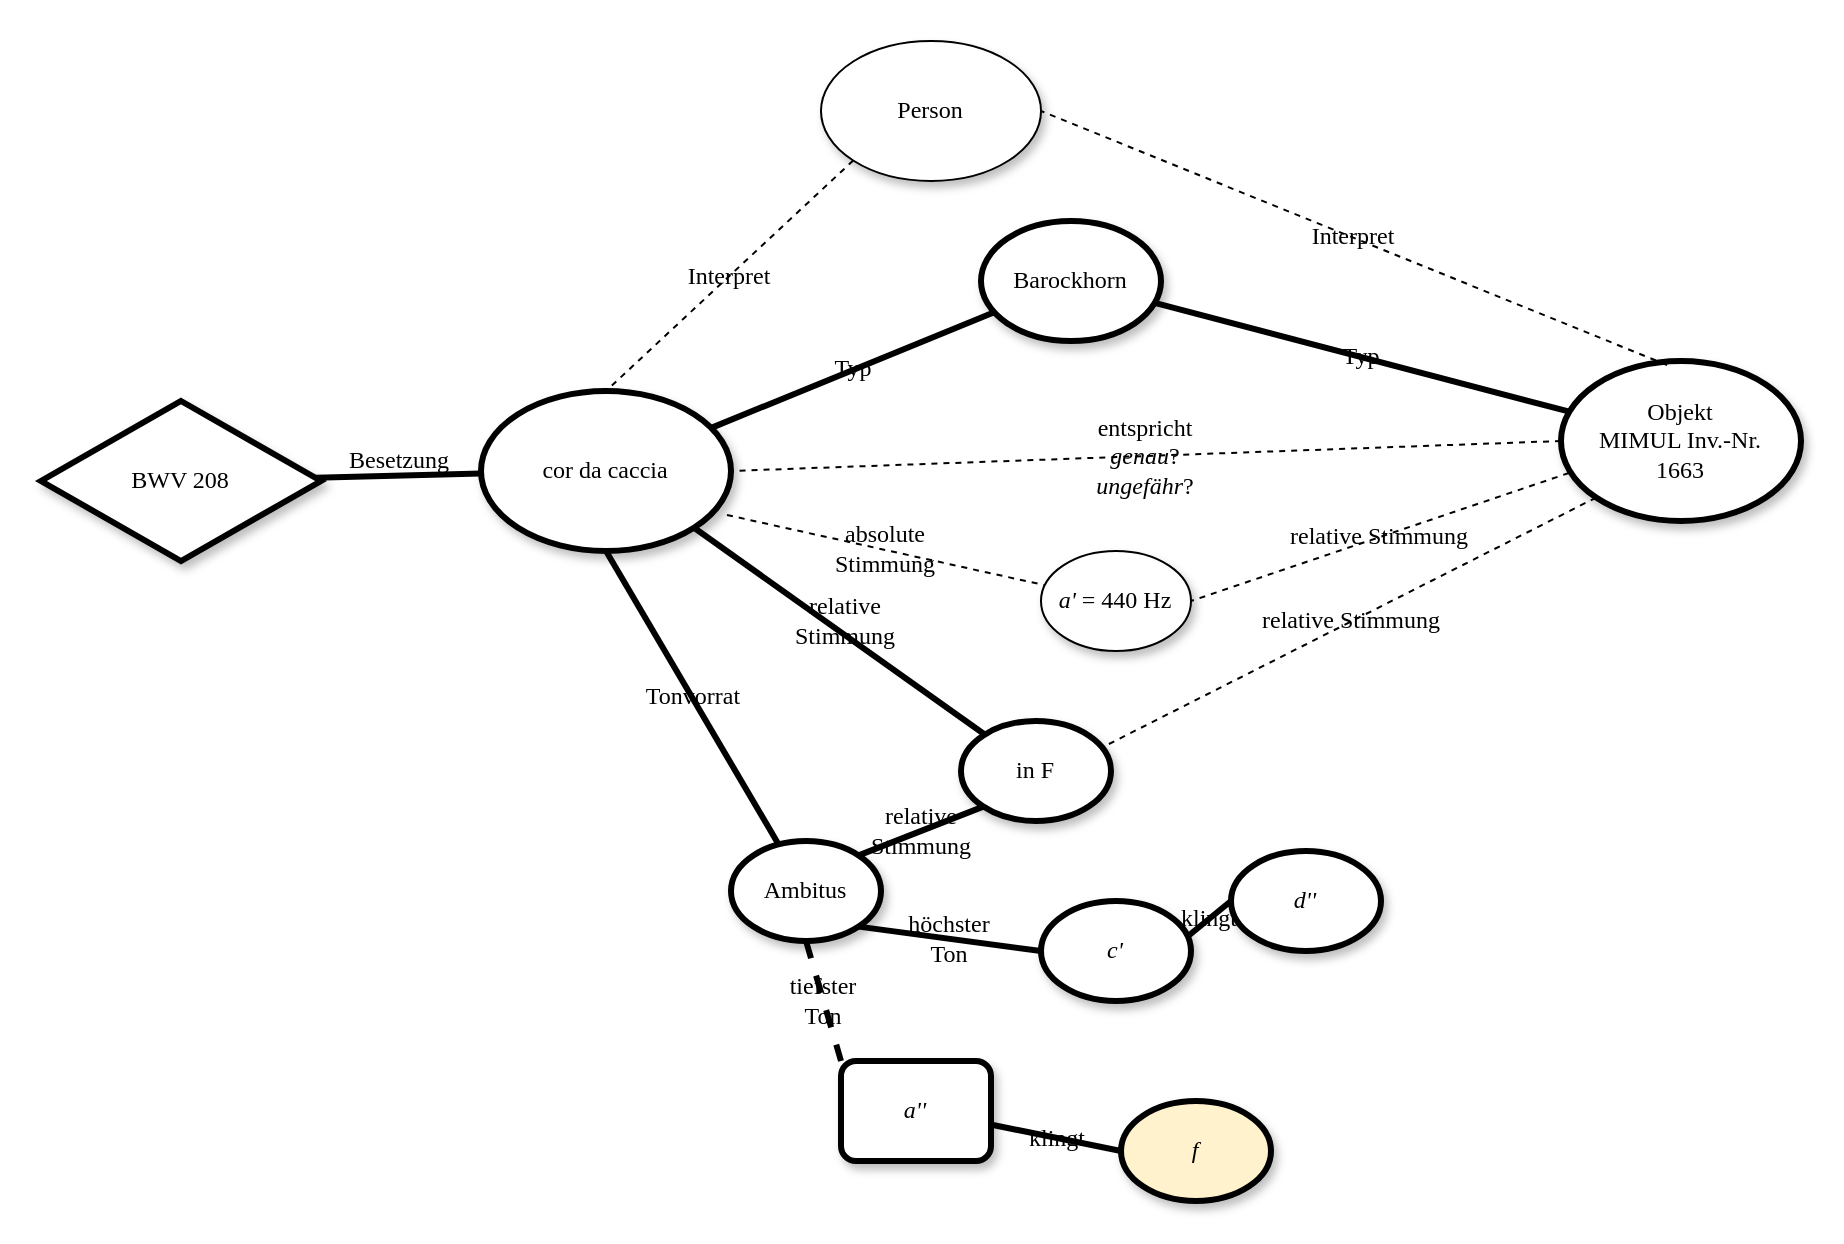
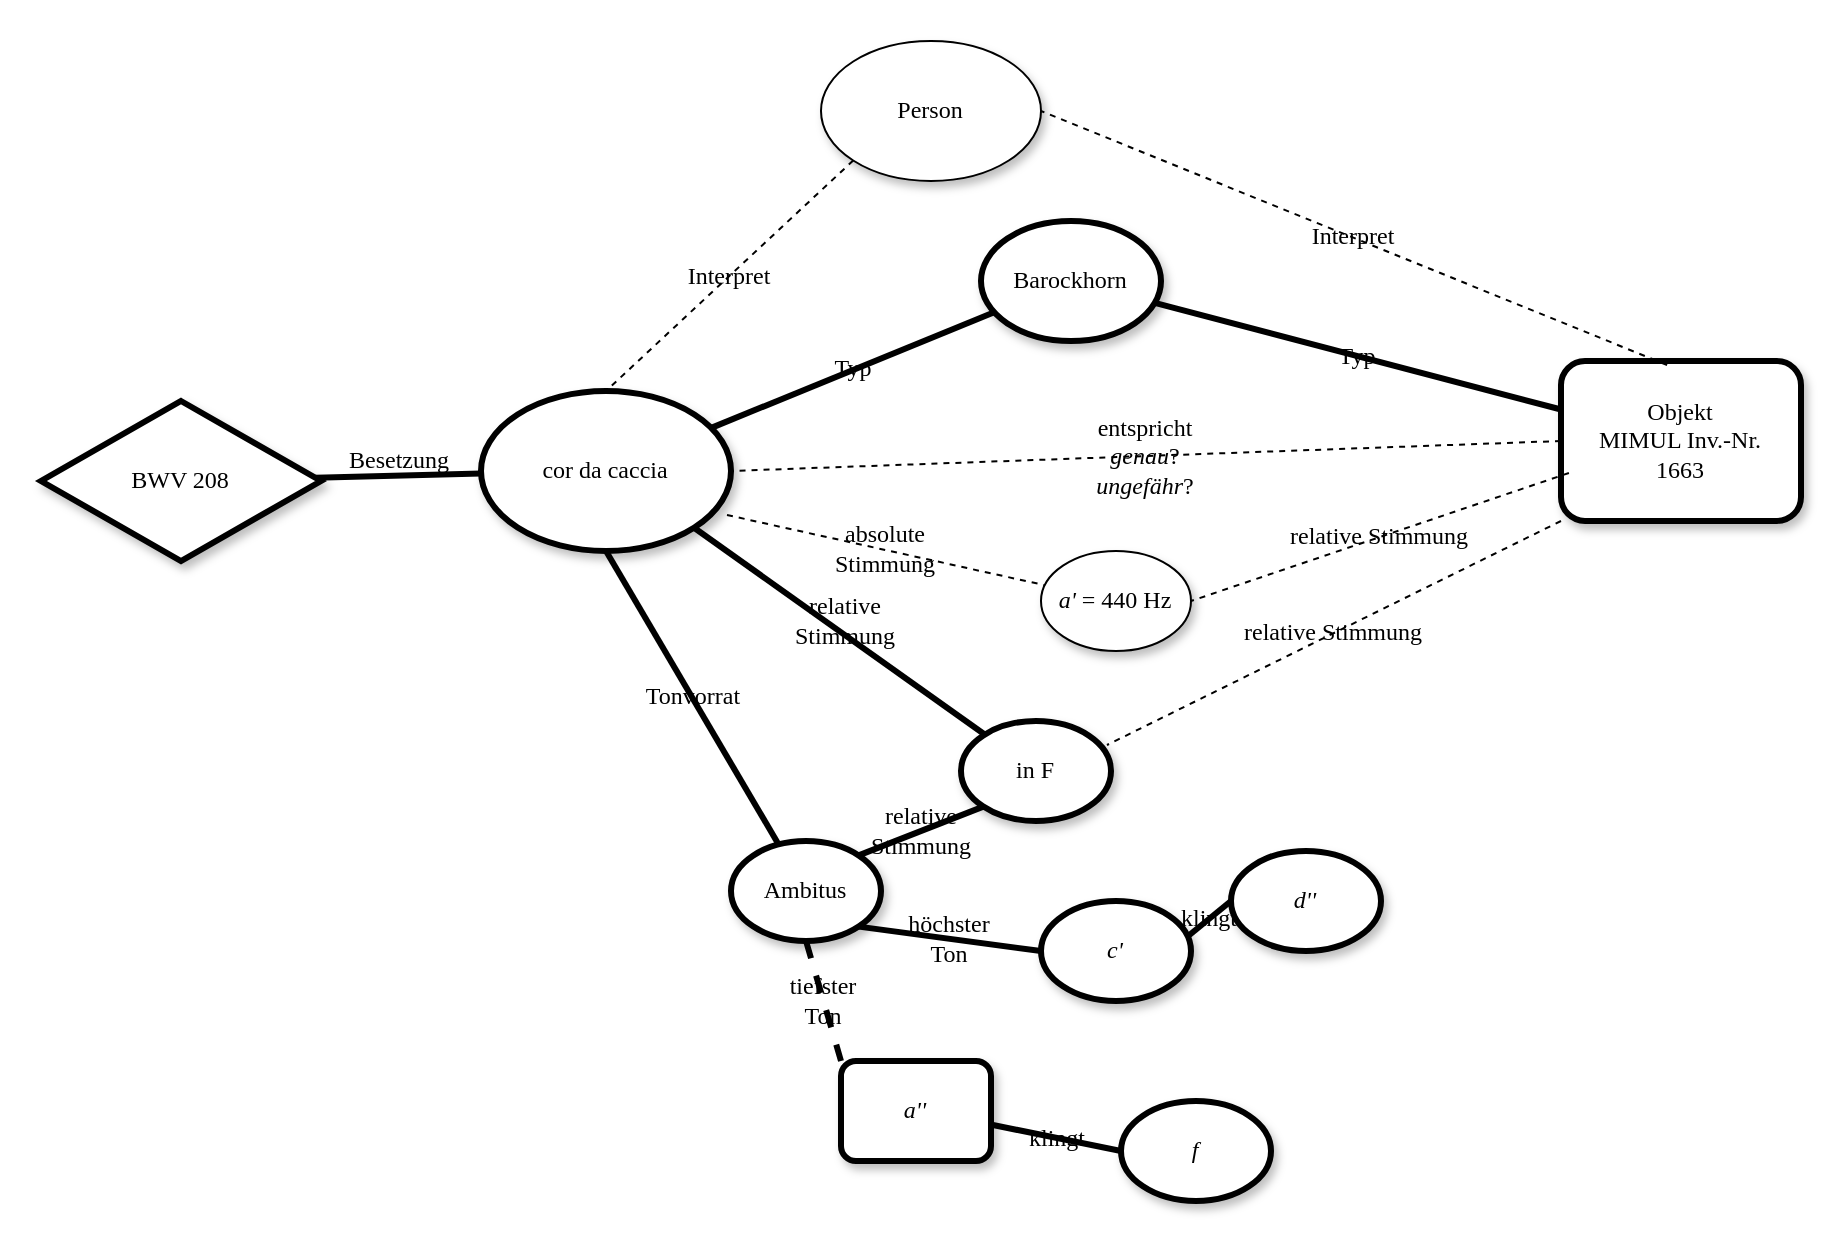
(1681, 441) -> (1681, 441)
(1196, 1151) -> (1196, 1151)
